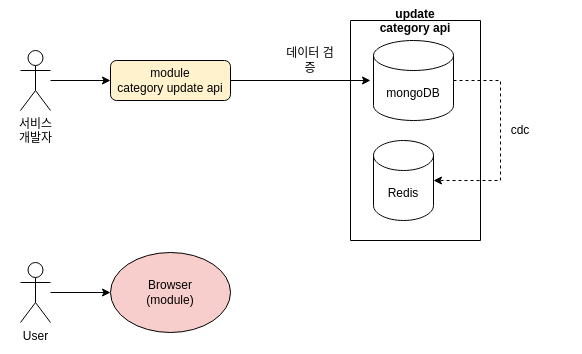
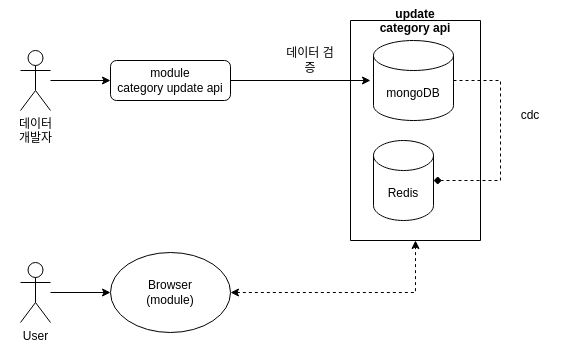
(171, 81) -> (171, 81)
(521, 131) -> (531, 116)
(36, 132) -> (36, 132)
(441, 181) -> (442, 181)
(171, 293) -> (171, 293)
none -> (348, 293)
